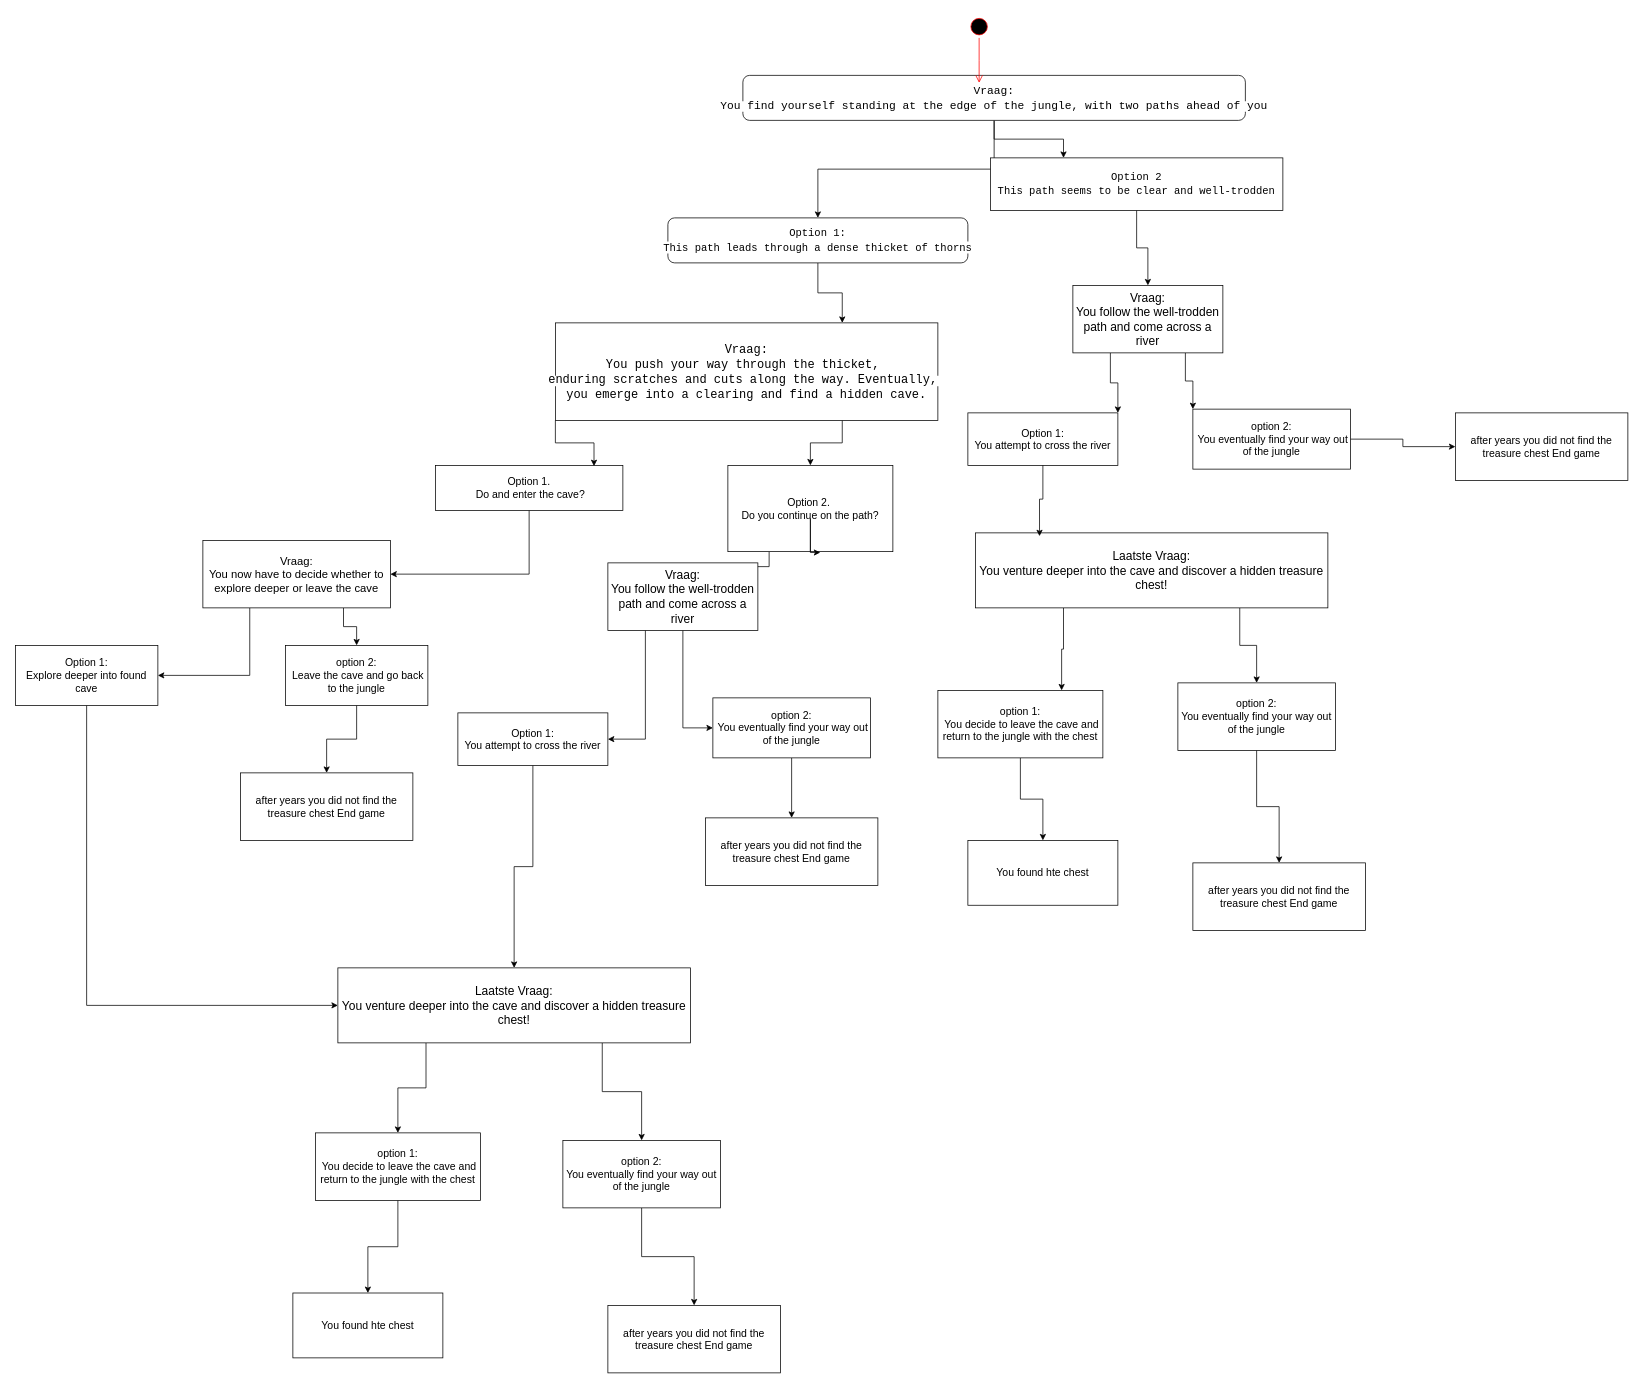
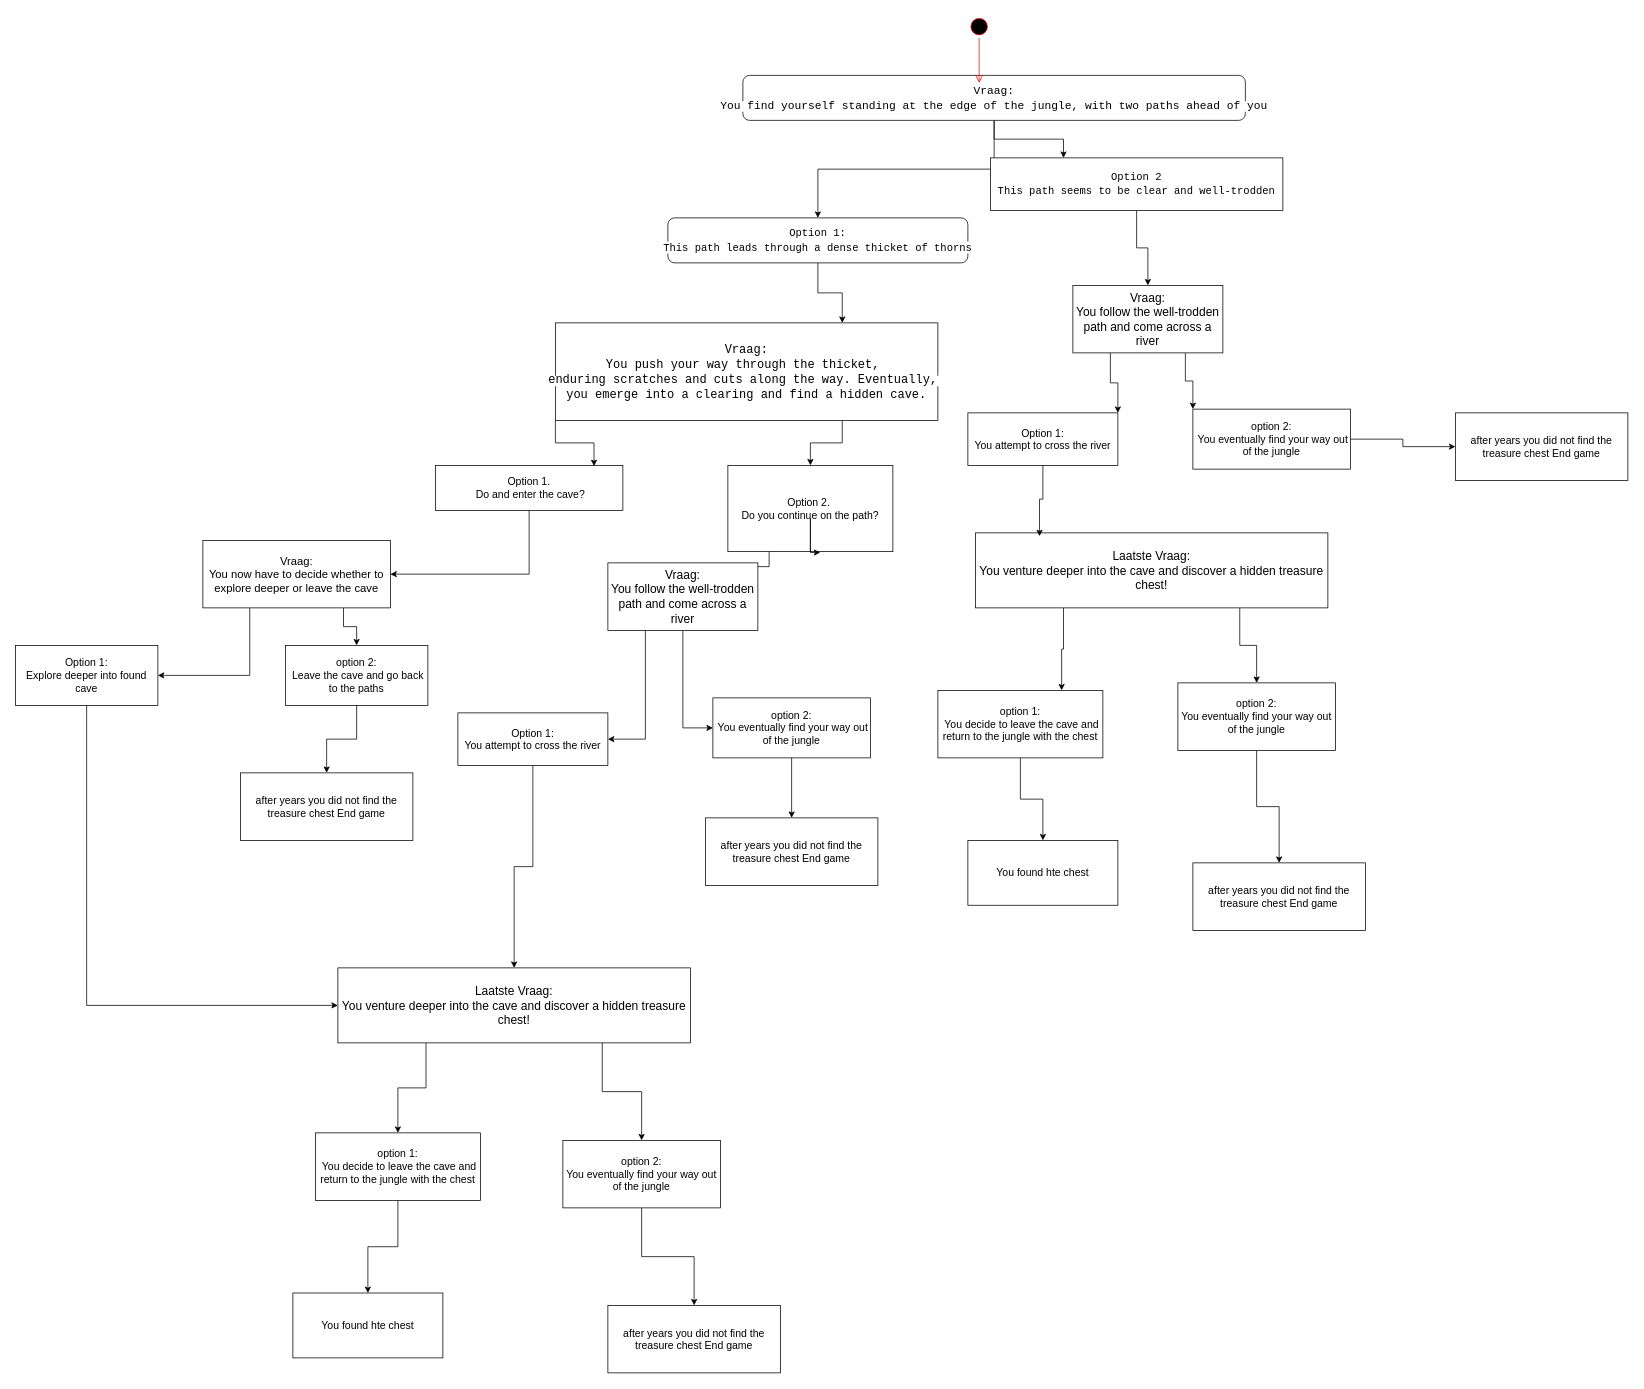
(357, 675) -> (357, 675)
